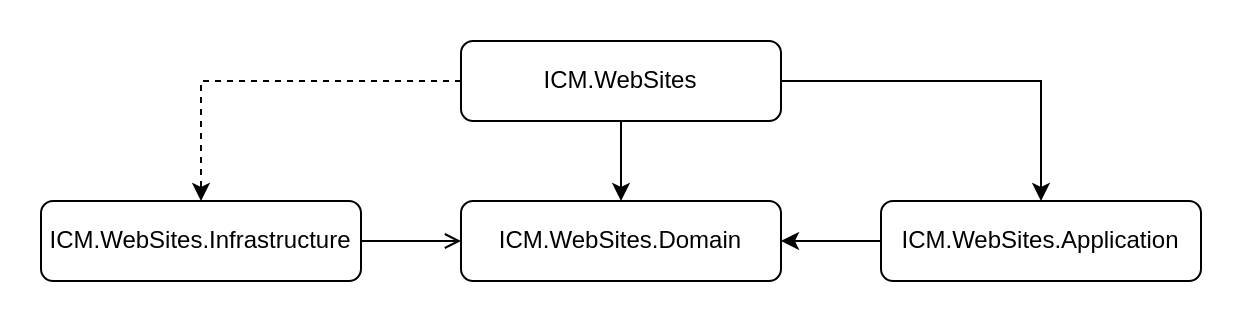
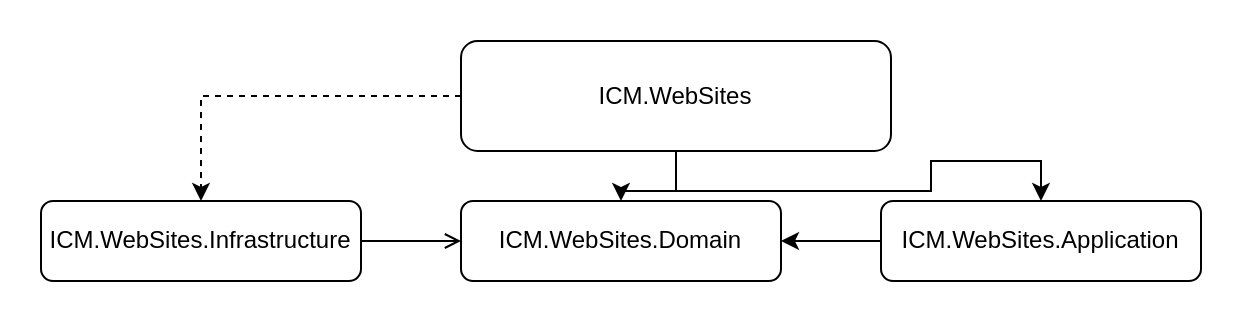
(621, 81) -> (676, 96)
